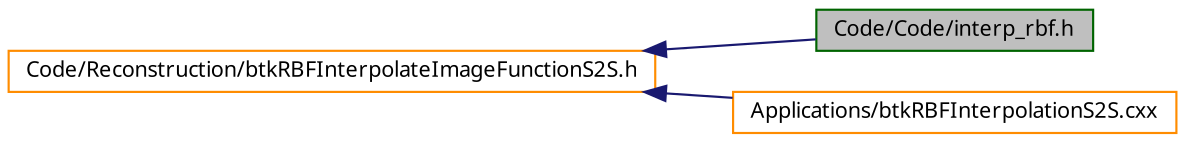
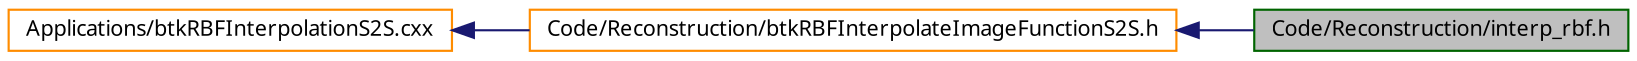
(955, 30) -> (1441, 30)
(699, 96) -> (502, 30)
